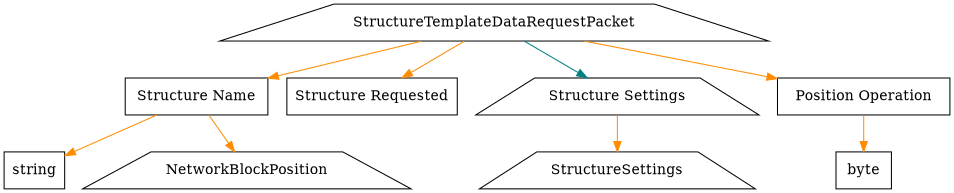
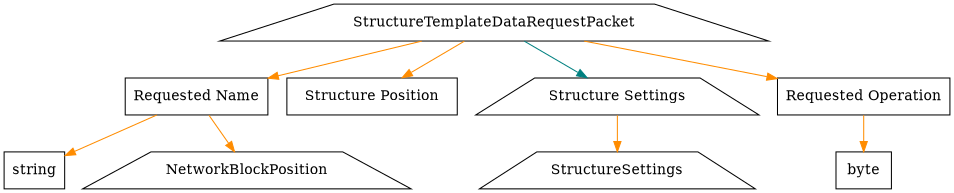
(197, 96) -> (197, 96)
(372, 96) -> (372, 96)
(864, 96) -> (864, 96)
